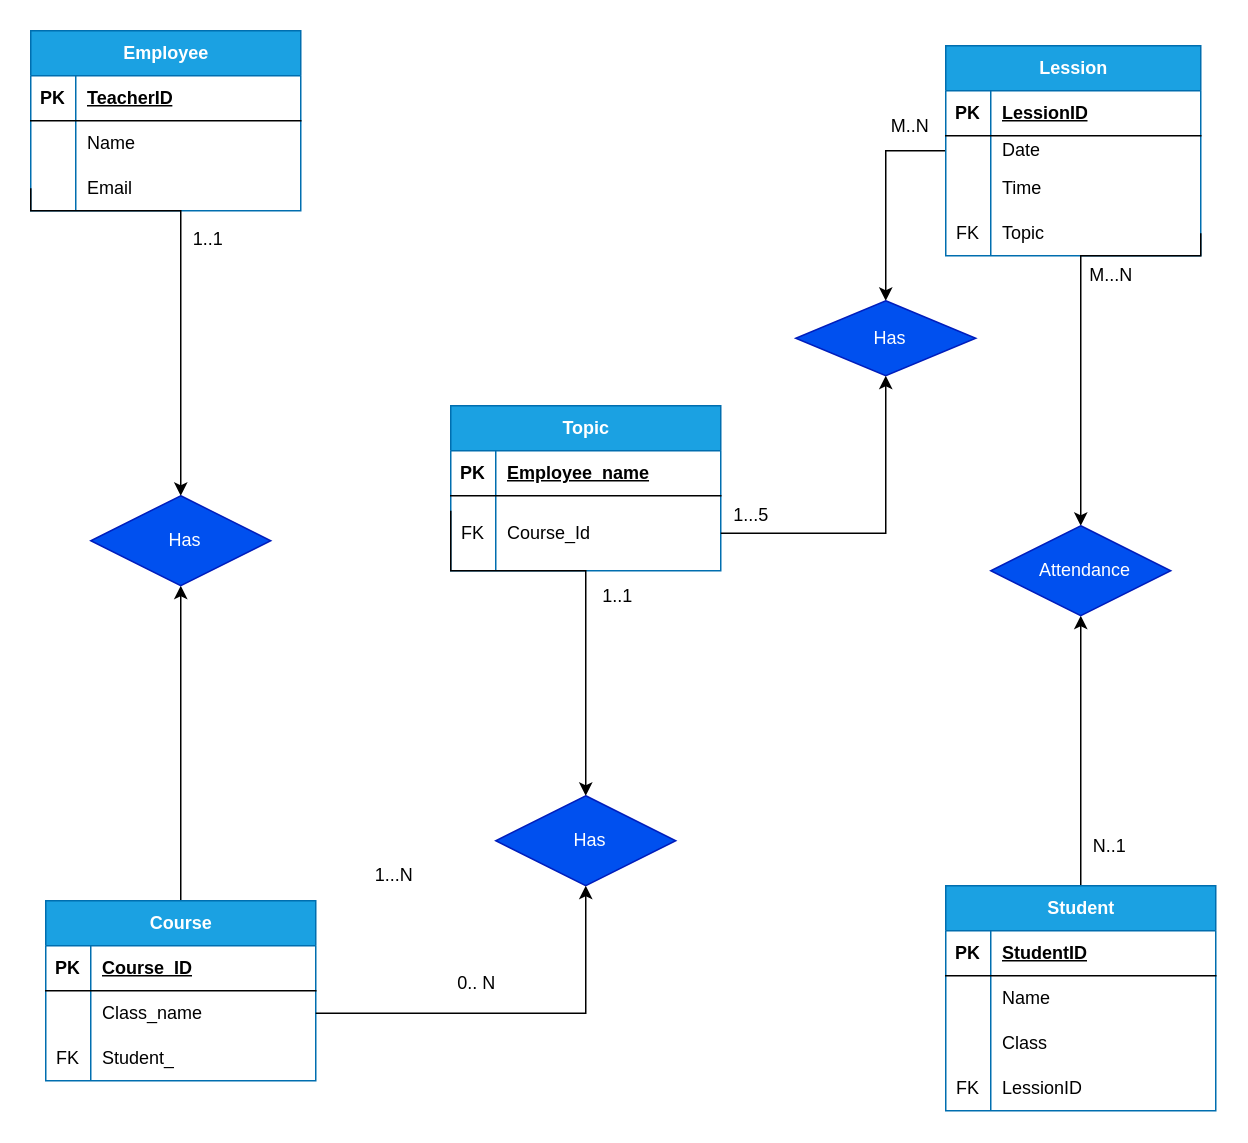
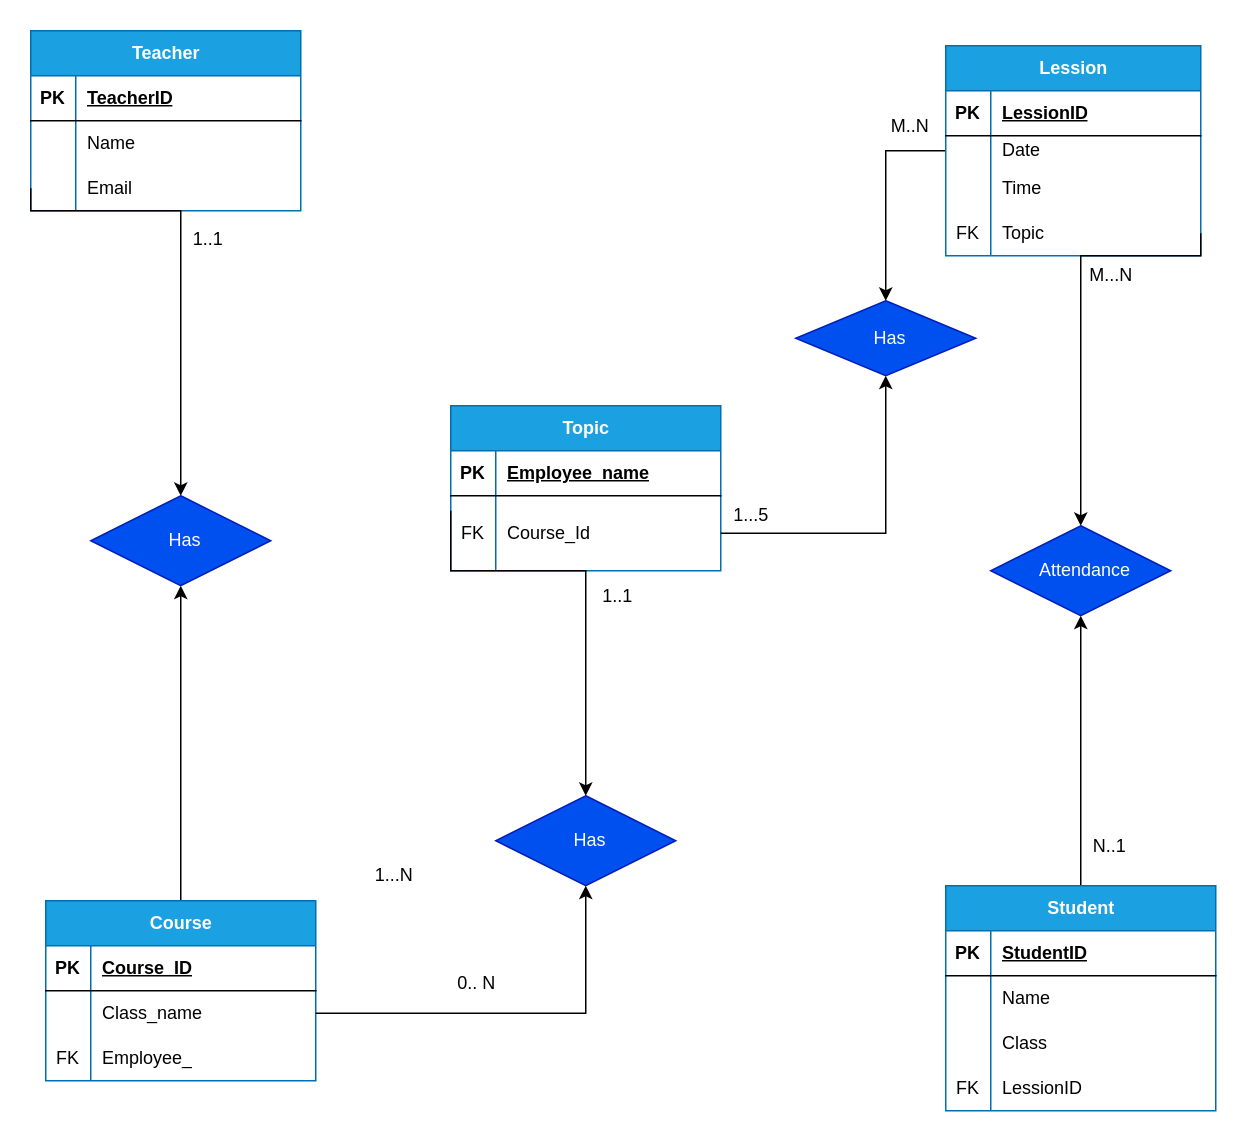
(167, 53) -> (167, 53)
(143, 1058) -> (146, 1058)
